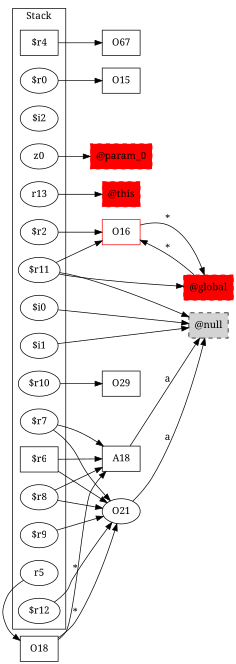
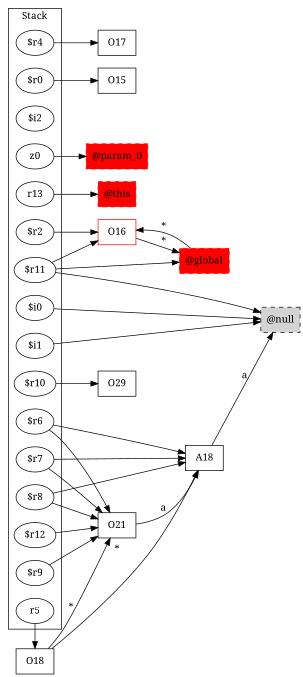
(39, 43) -> (35, 43)
(121, 43) -> (117, 43)
(177, 427) -> (172, 509)
(39, 459) -> (35, 422)
(121, 511) -> (117, 525)
